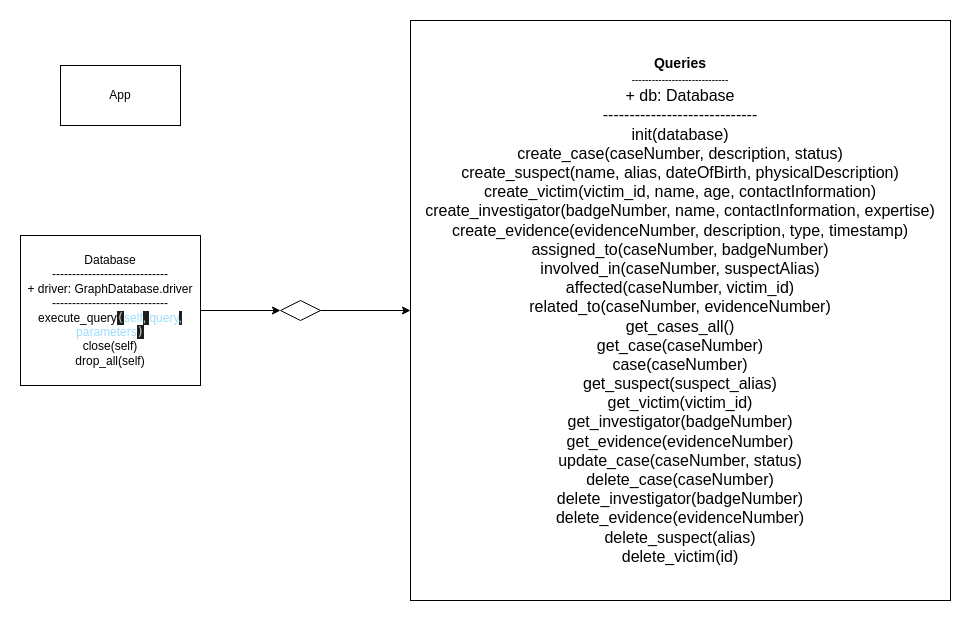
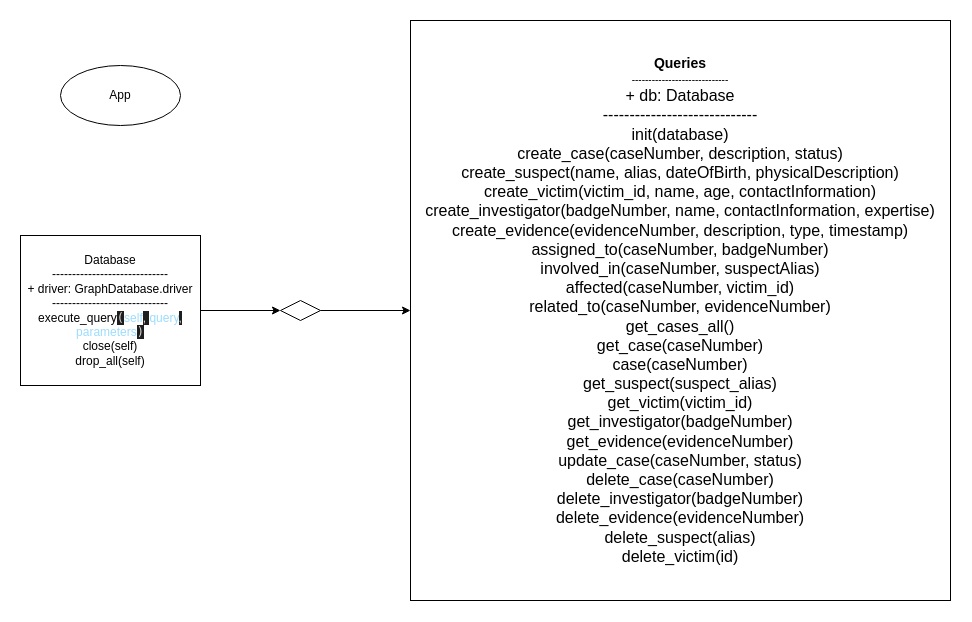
(121, 96) -> (121, 96)
